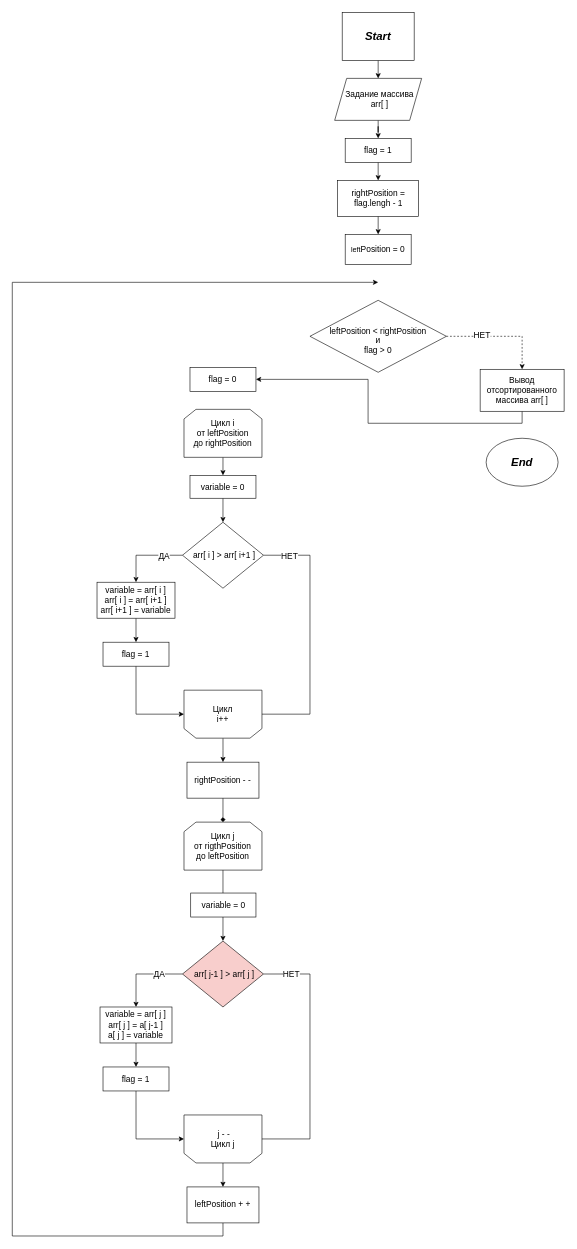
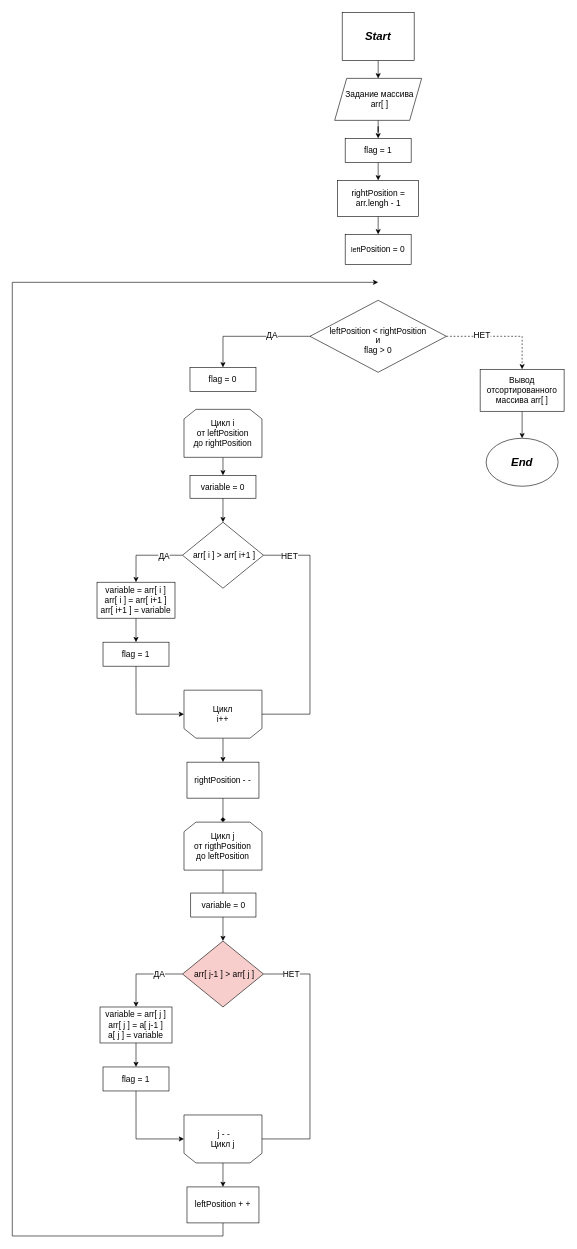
(379, 198) -> (379, 198)
none -> (271, 336)
(315, 379) -> (522, 432)
